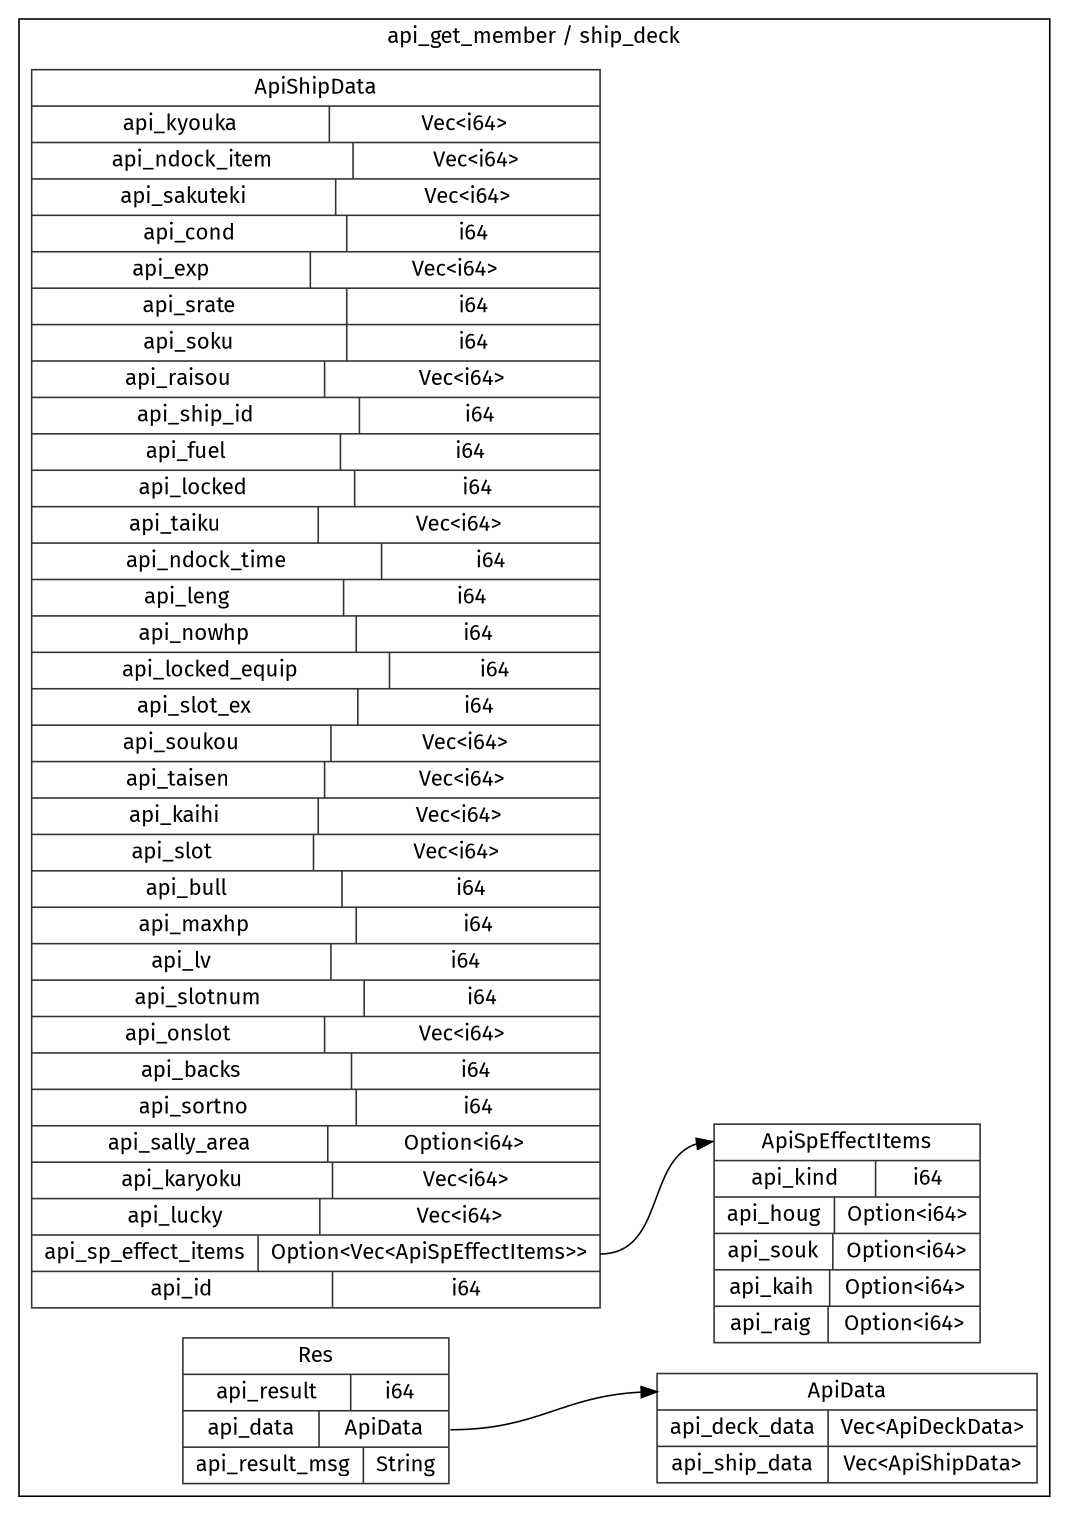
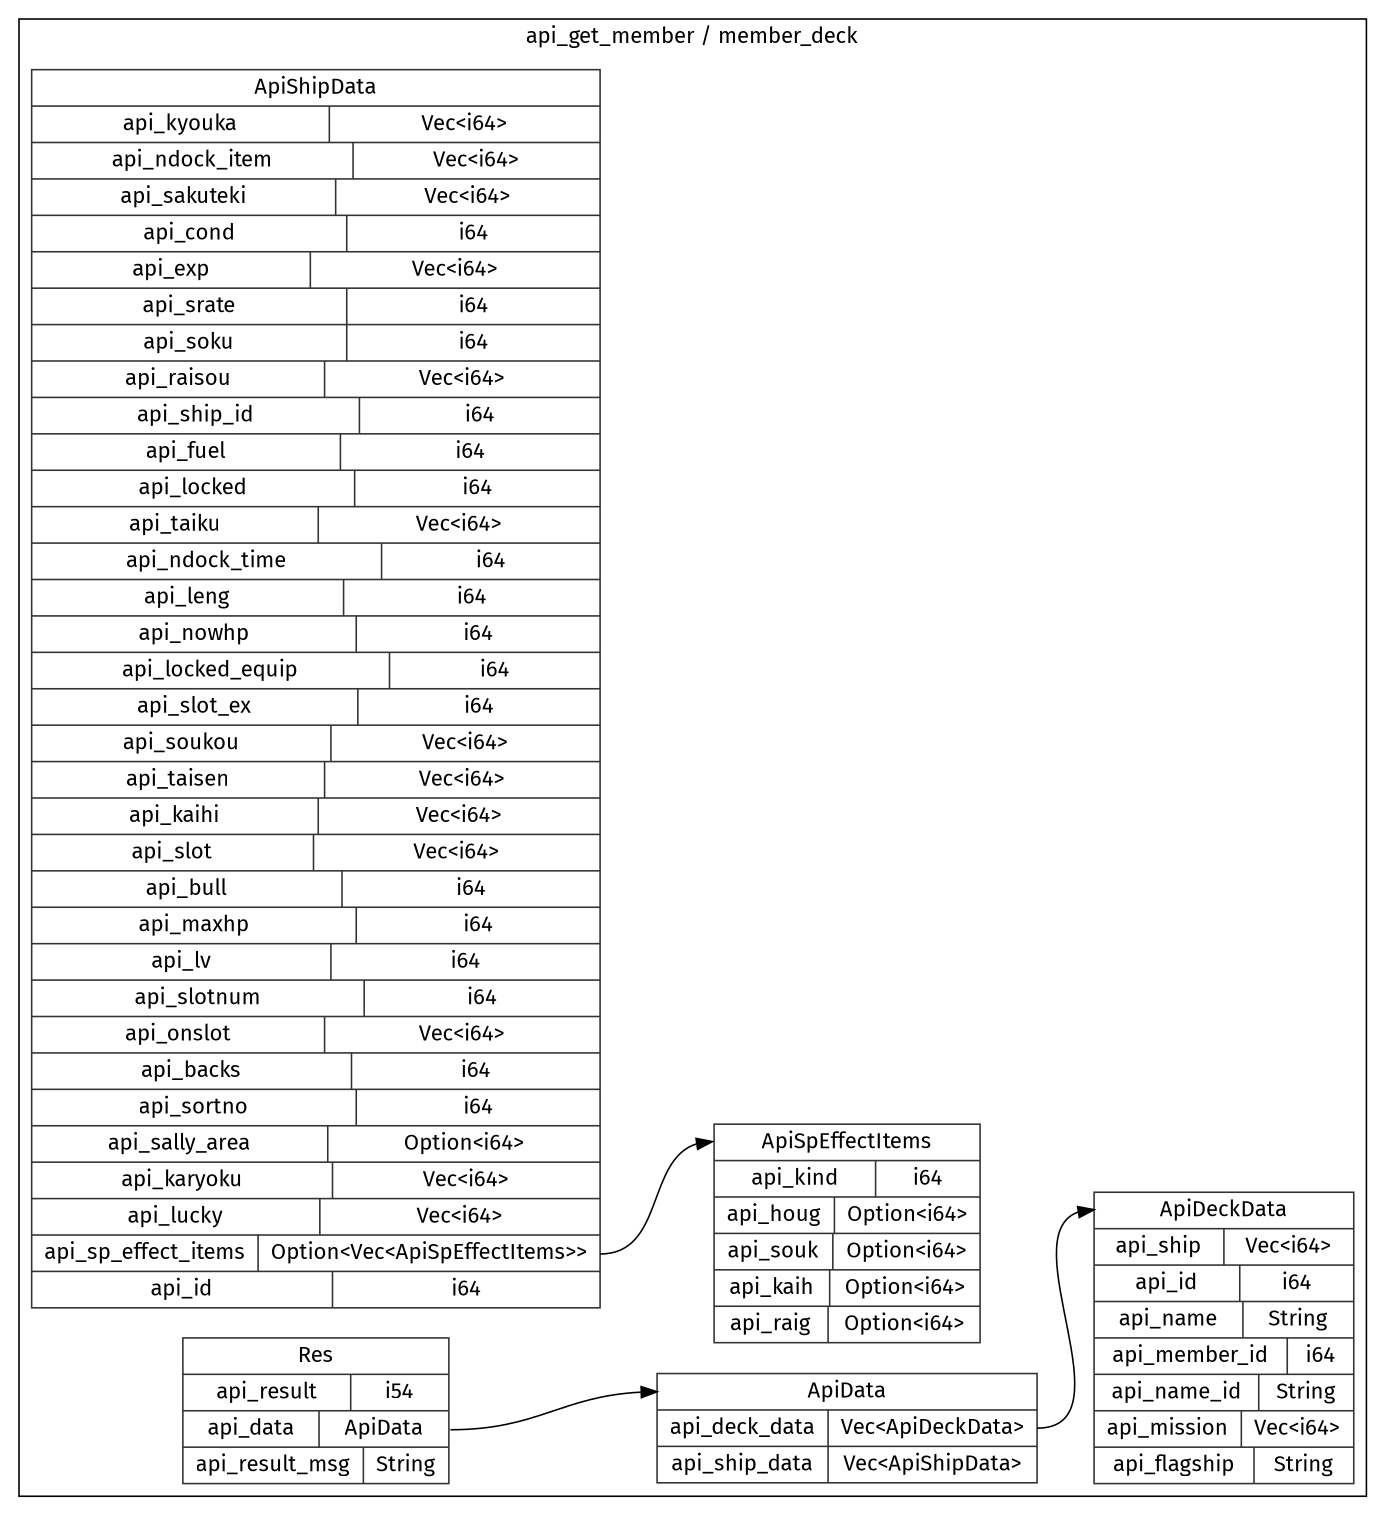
(534, 37) -> (693, 37)
none -> (1224, 1338)
(400, 1392) -> (400, 1392)
